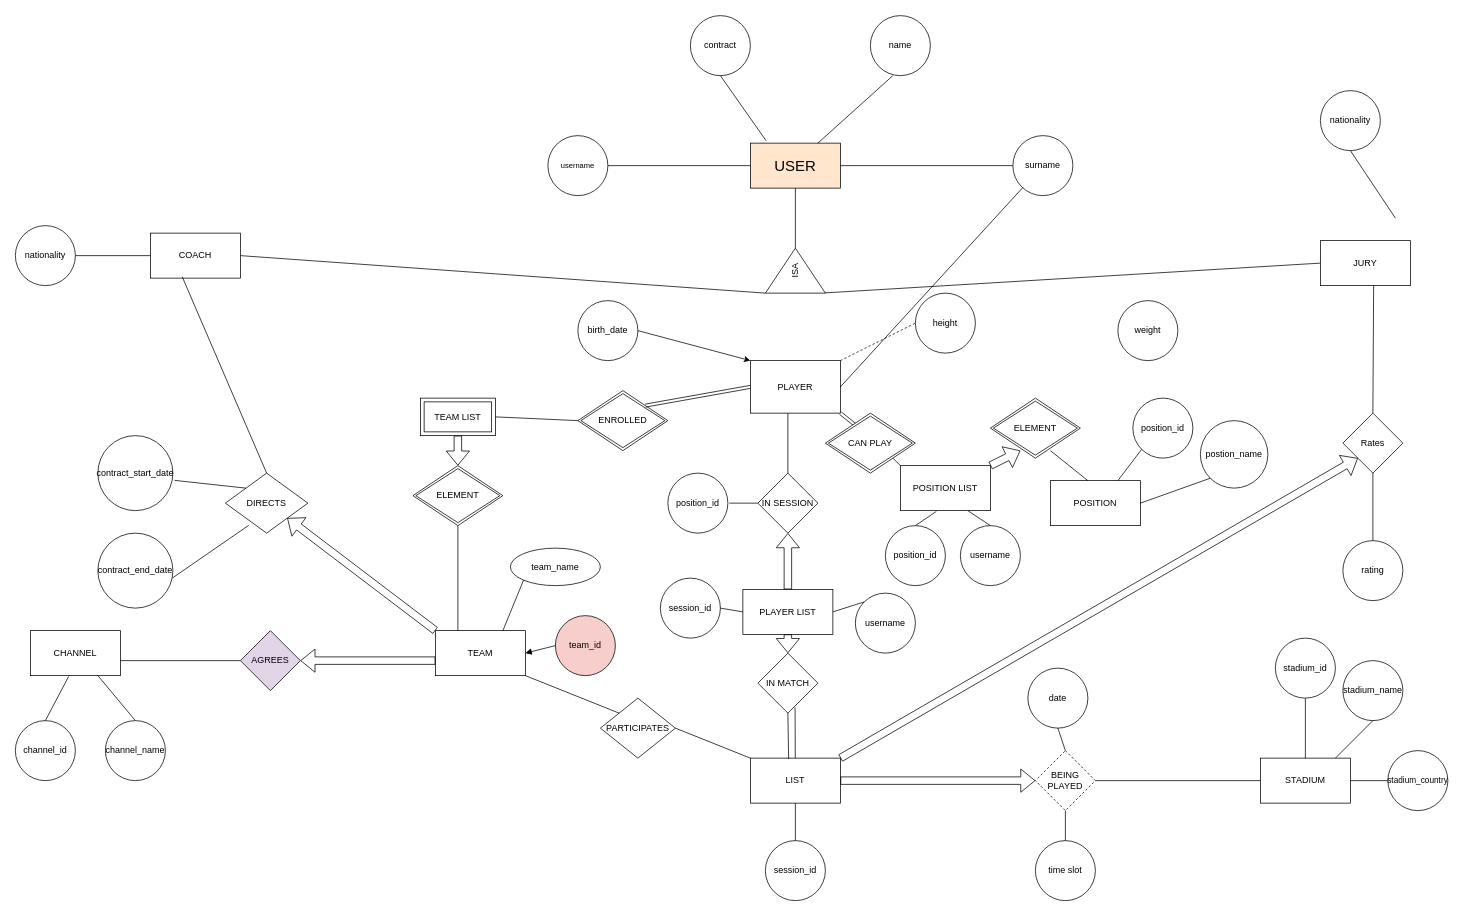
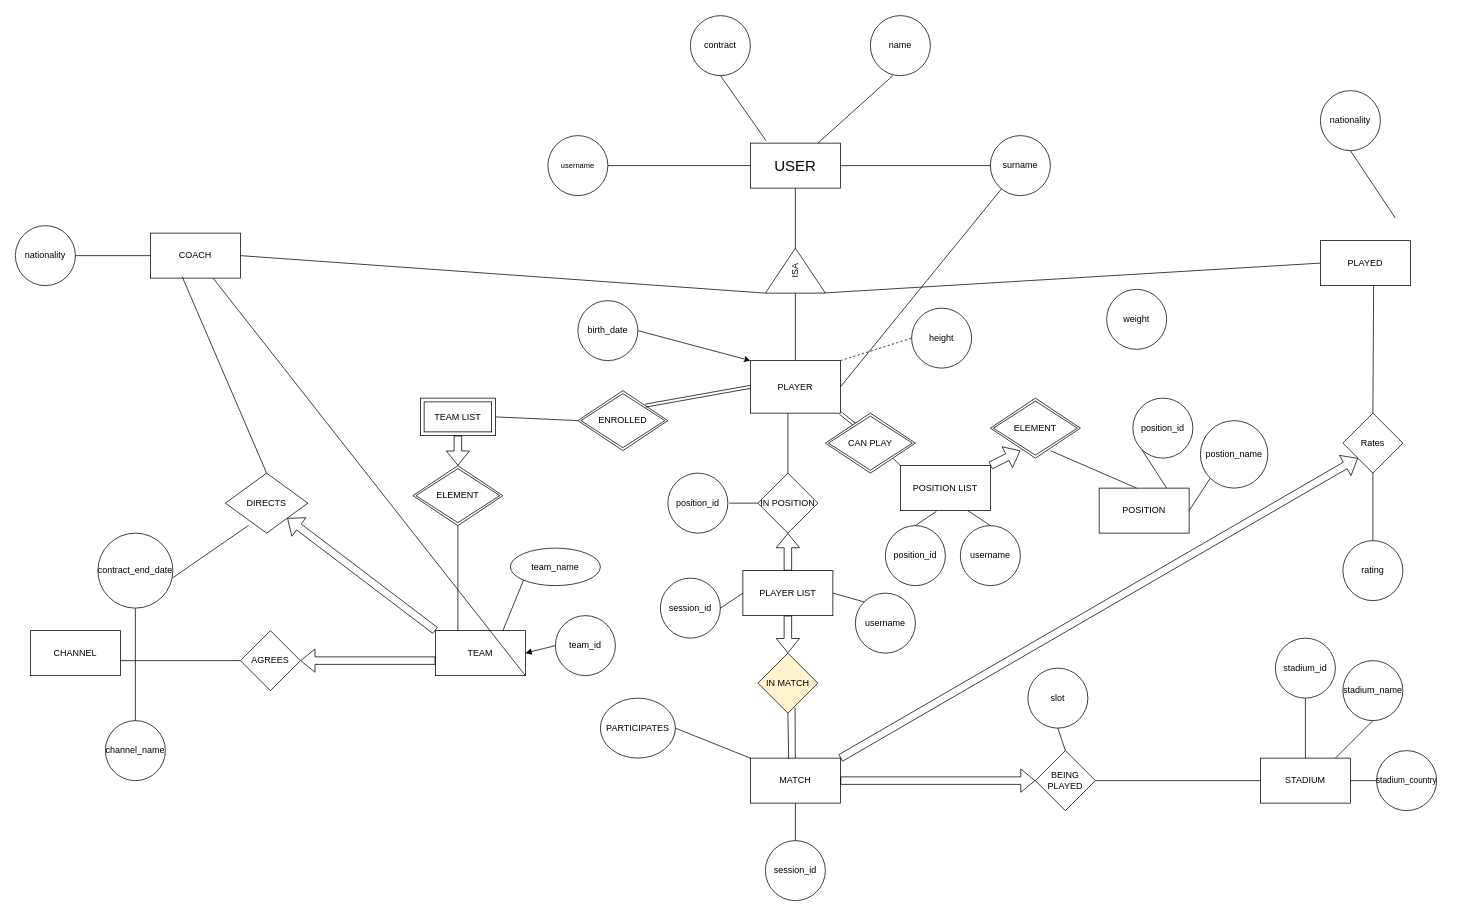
(795, 165) -> (795, 165)
(1043, 165) -> (1020, 165)
(1365, 263) -> (1365, 263)
(945, 323) -> (942, 338)
none -> (795, 327)
(1148, 330) -> (1137, 319)
(135, 473) -> none
(211, 484) -> none
(788, 503) -> (788, 503)
(1095, 503) -> (1144, 510)
(788, 612) -> (788, 593)
(585, 645) -> (585, 645)
(270, 660) -> (270, 660)
(788, 683) -> (788, 683)
(572, 694) -> (370, 477)
(57, 698) -> none
(117, 698) -> (135, 664)
(1058, 698) -> (1058, 698)
(638, 728) -> (638, 728)
(45, 750) -> none
(795, 780) -> (795, 780)
(1065, 780) -> (1065, 780)
(1418, 780) -> (1407, 780)
(1065, 825) -> none
(1065, 870) -> none
